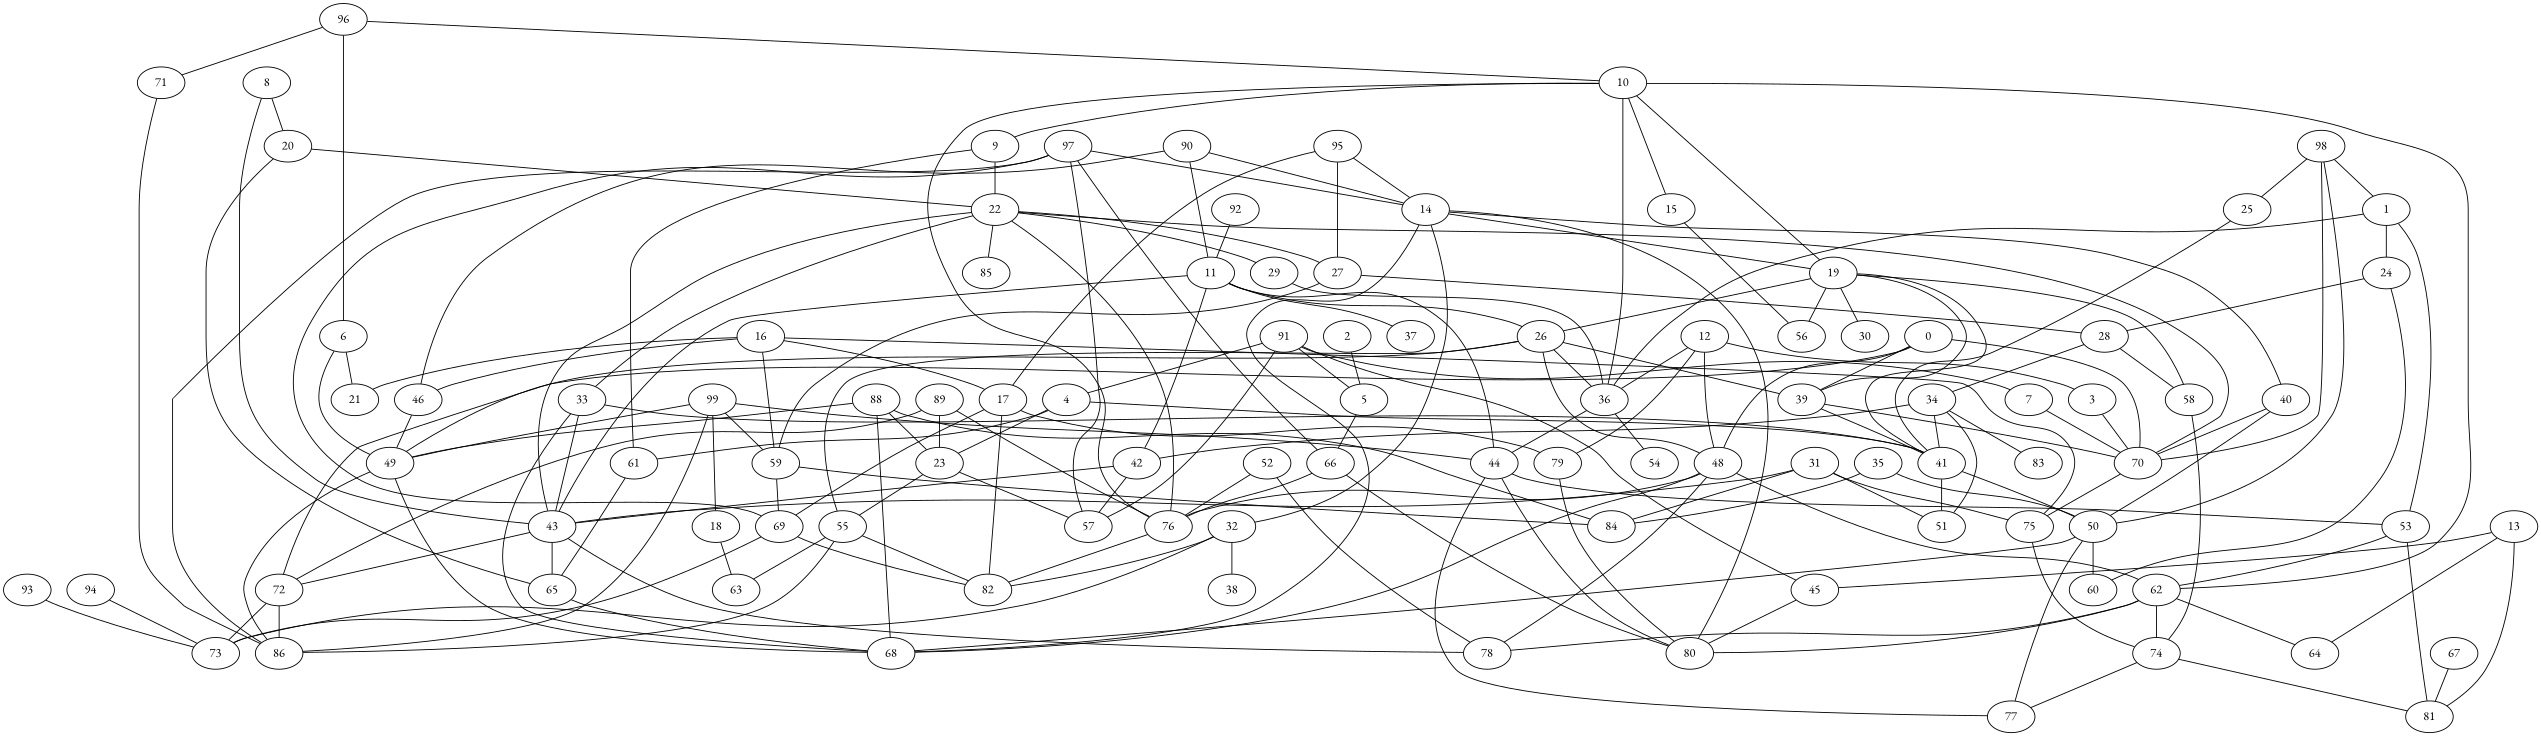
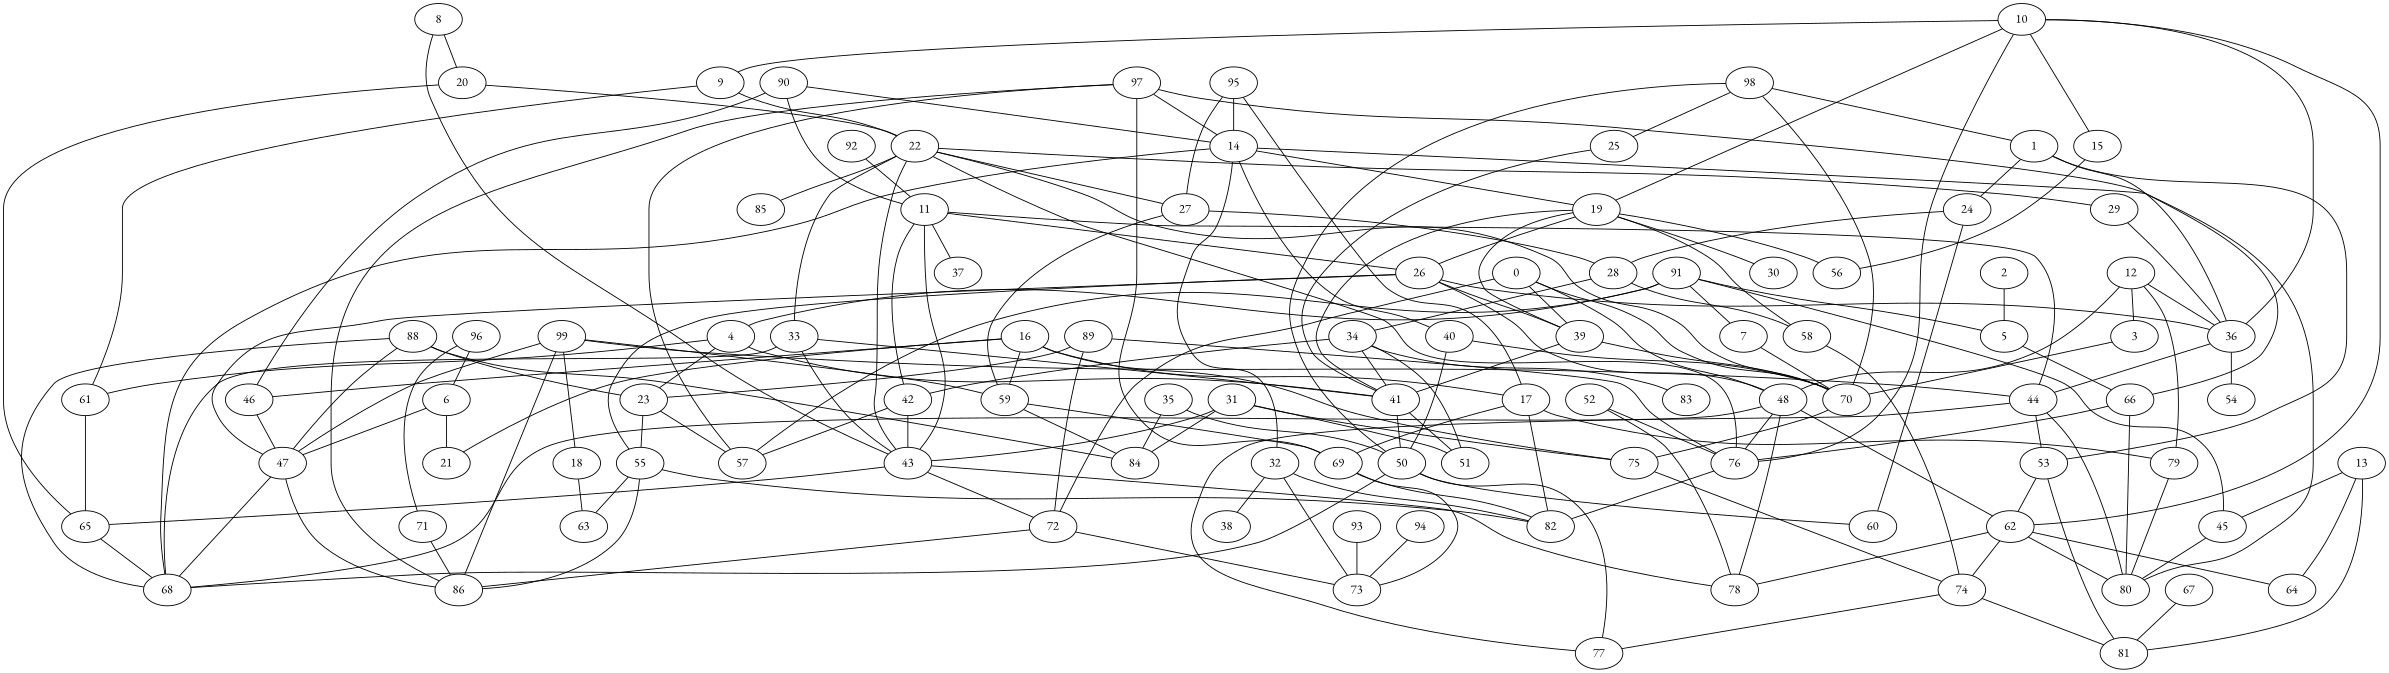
(983, 51) -> none
(390, 463) -> (283, 463)
